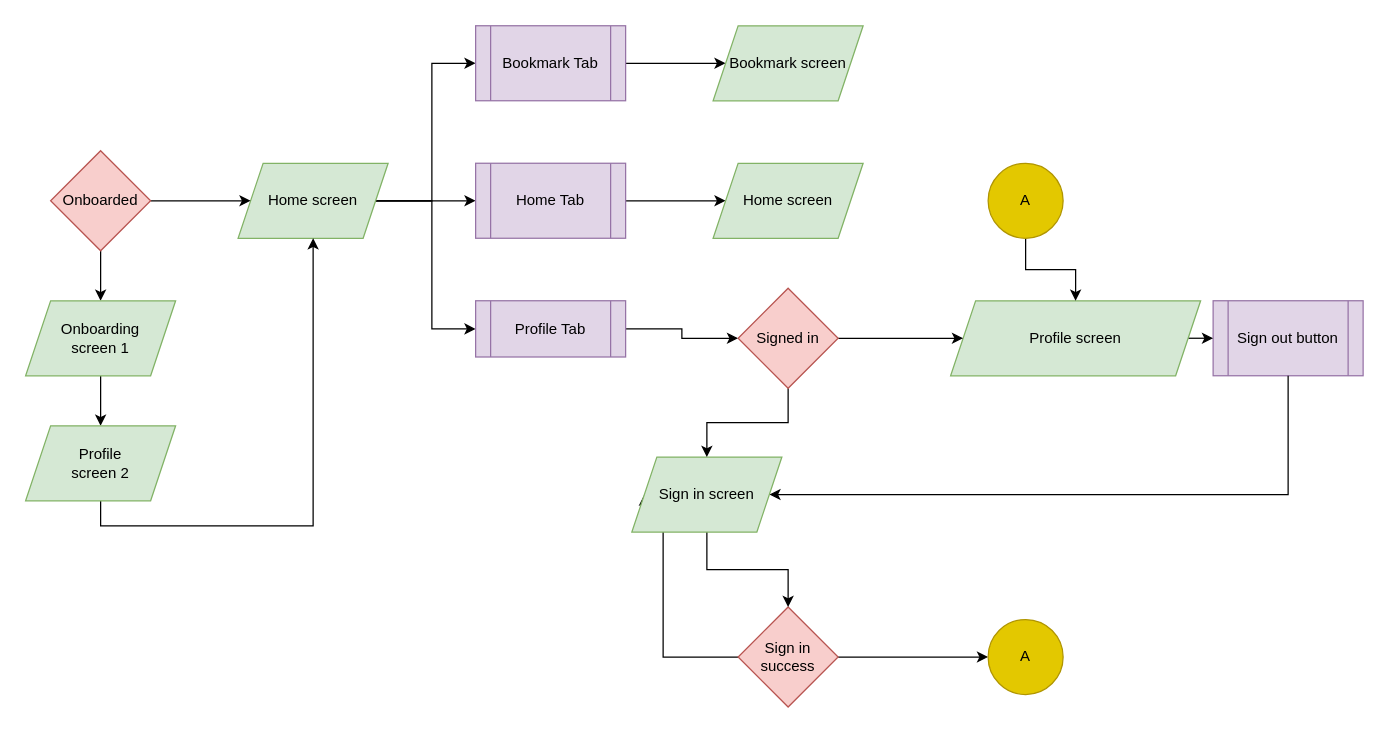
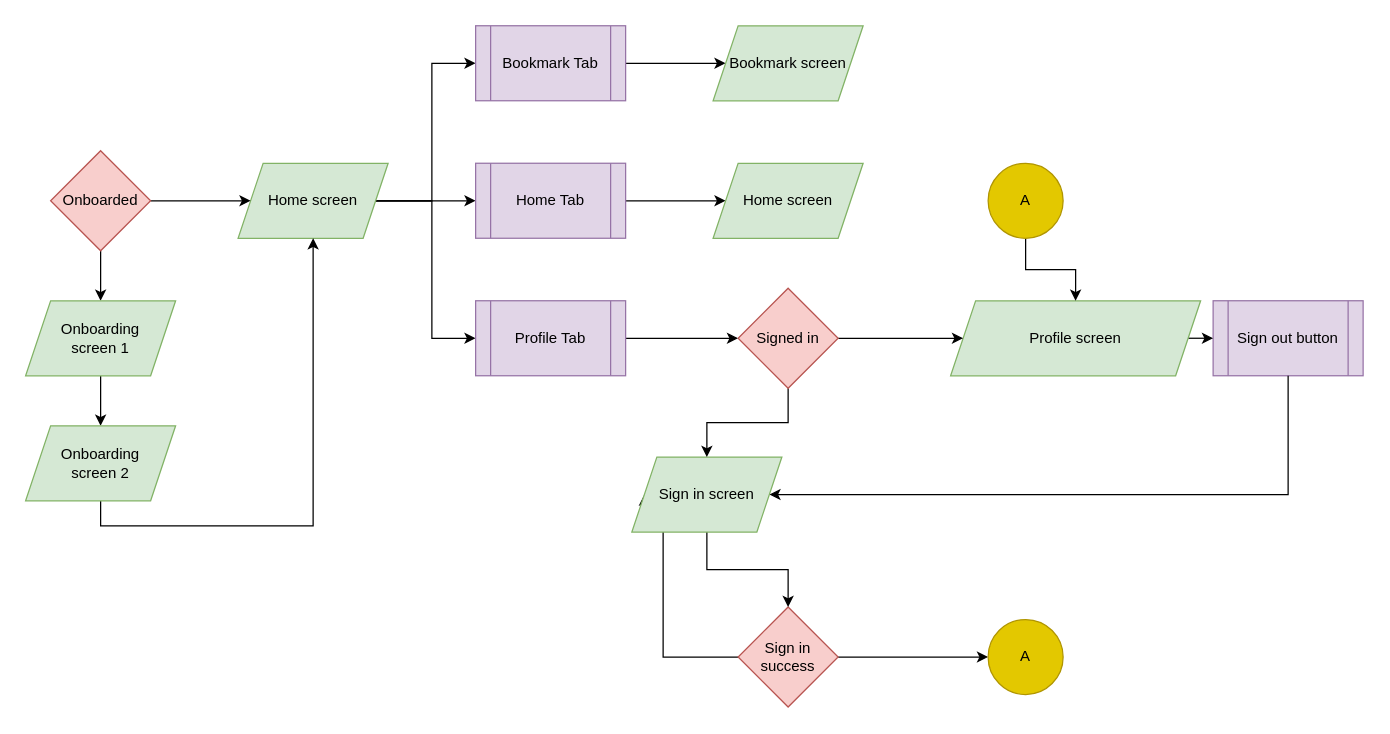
(551, 329) -> (551, 338)
(101, 463) -> (101, 463)
